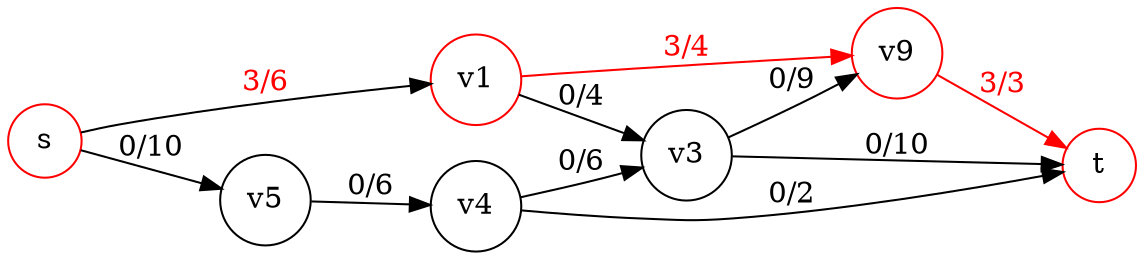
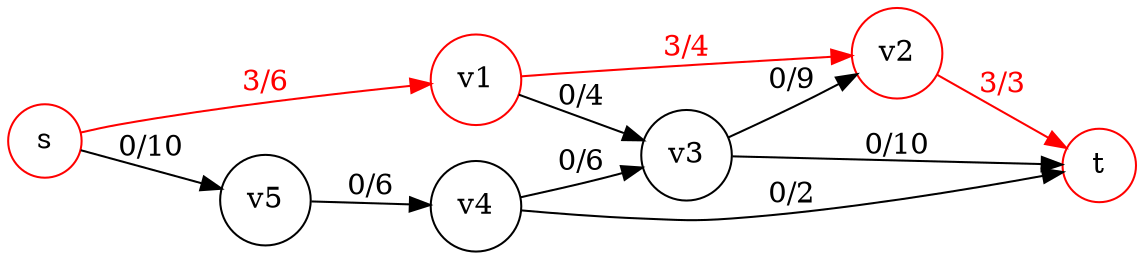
(897, 53) -> (897, 53)
(245, 105) -> (245, 105)
